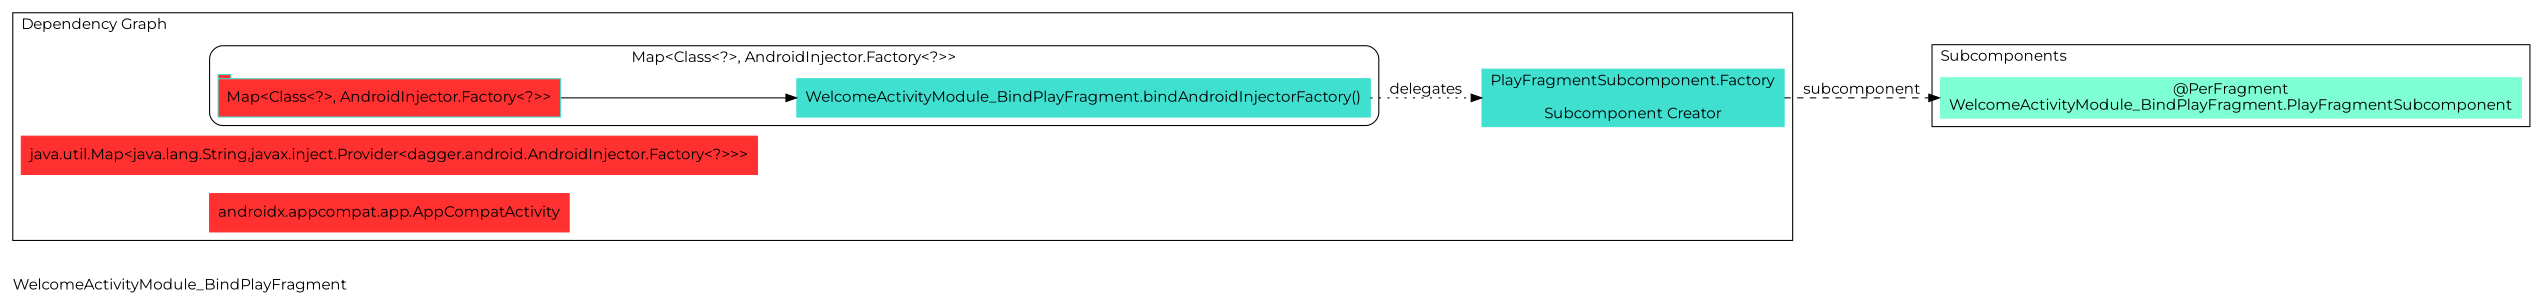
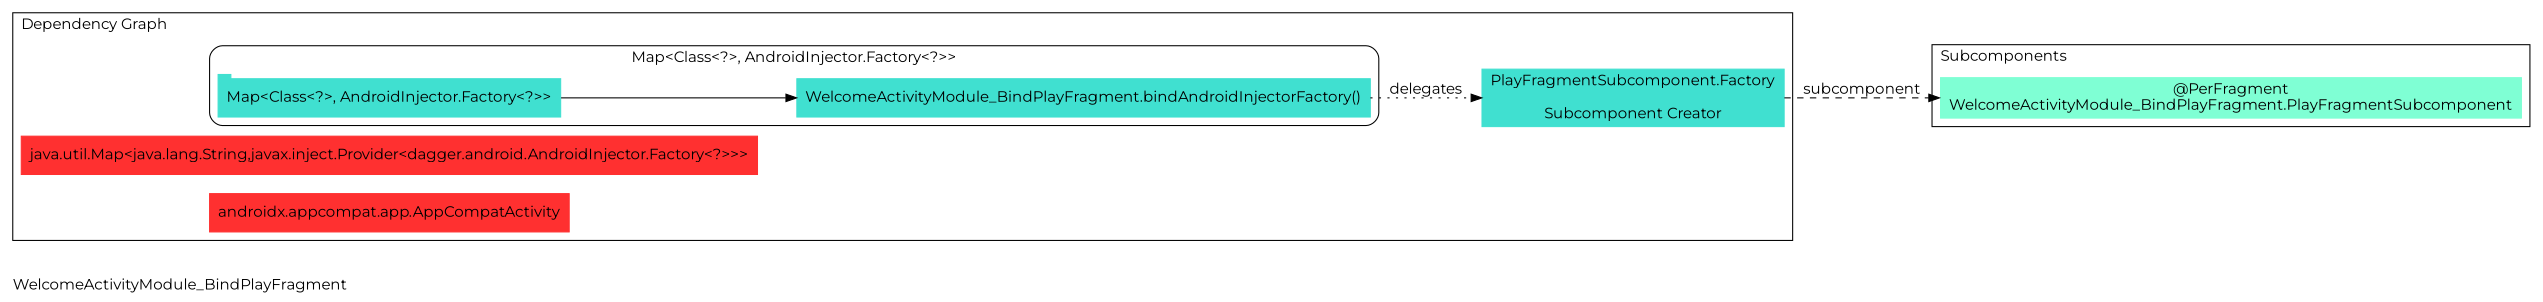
(389, 98) -> (389, 98)
